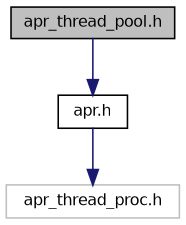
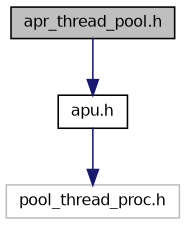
(93, 112) -> (93, 112)
(93, 201) -> (93, 201)
